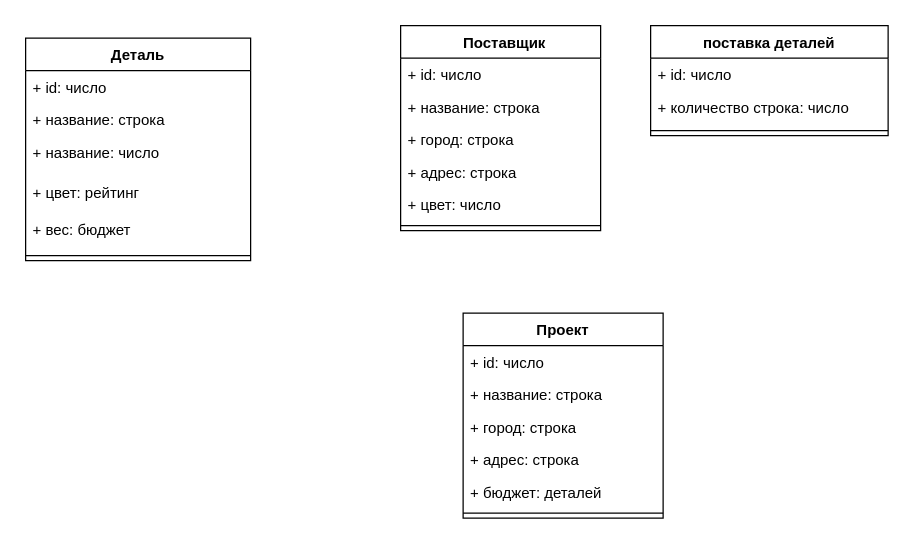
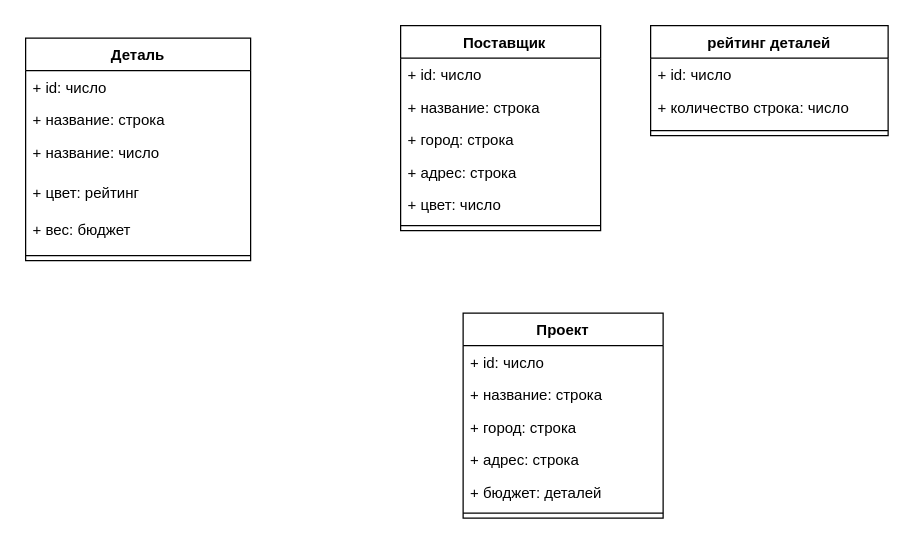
(769, 43) -> (769, 43)
